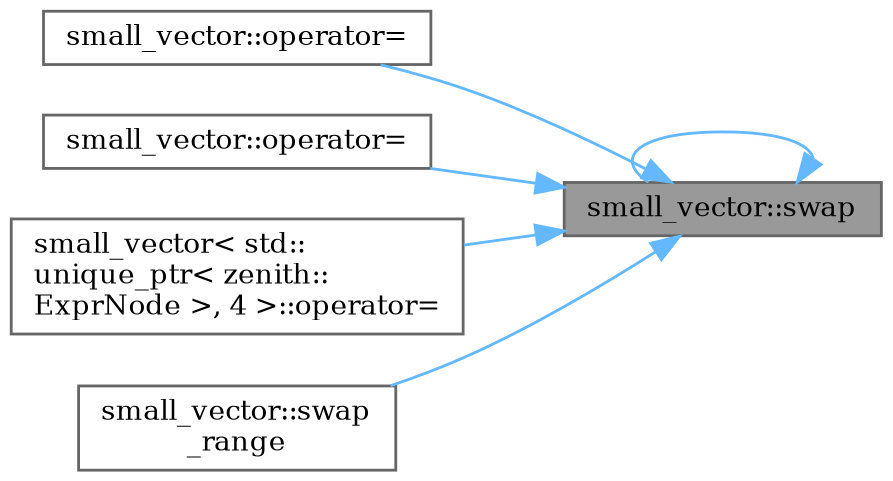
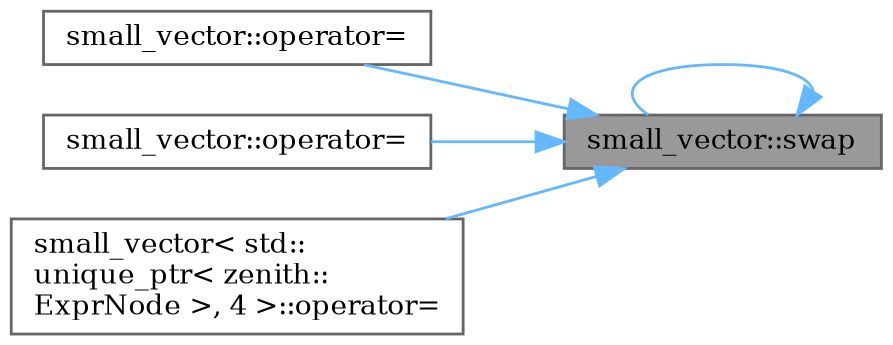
(237, 428) -> none
